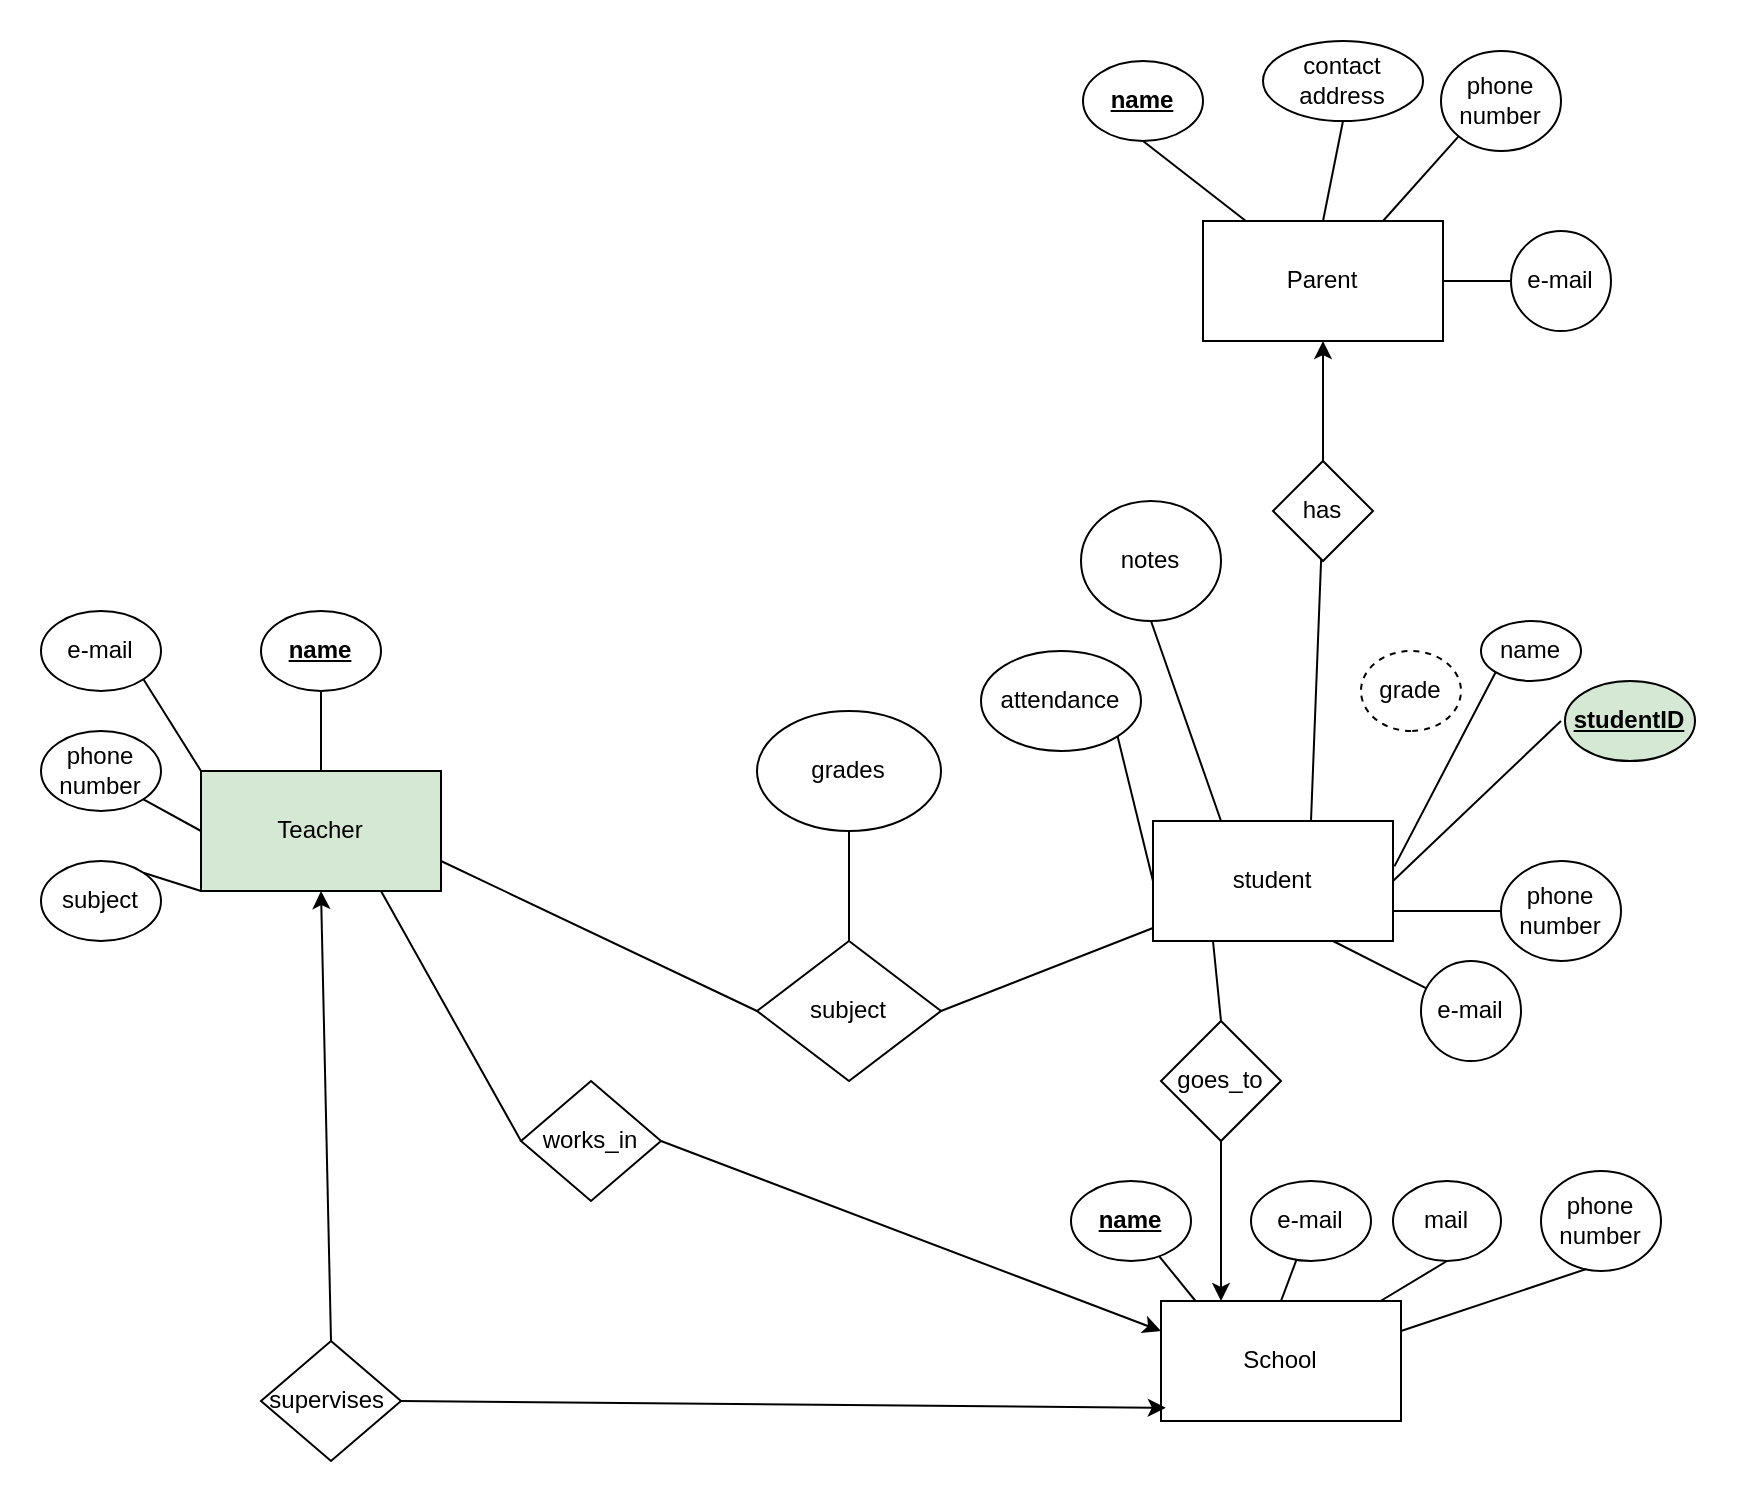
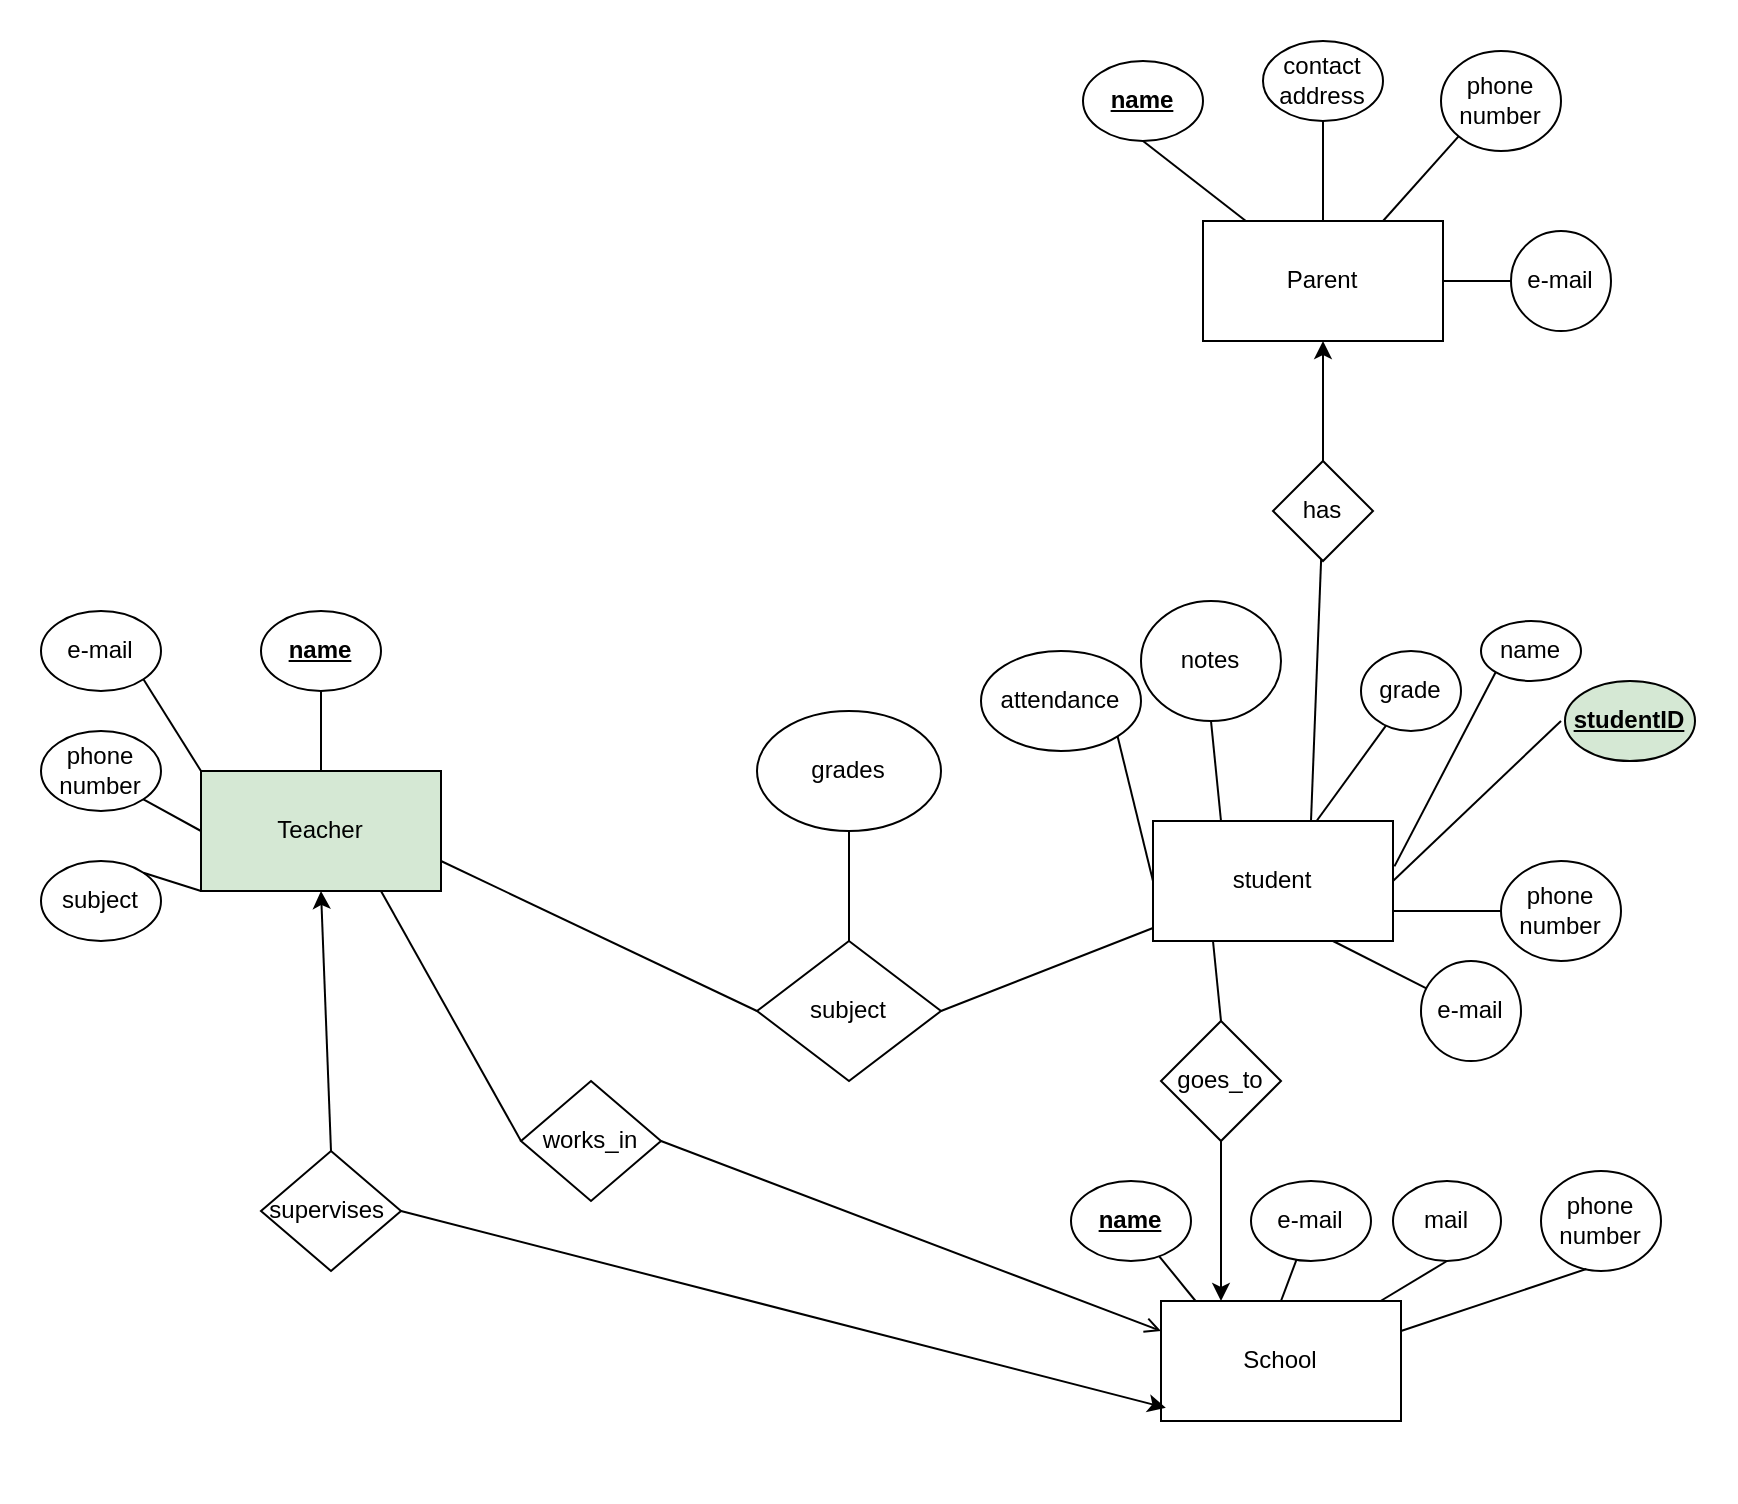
(1343, 81) -> (1323, 81)
(1151, 561) -> (1211, 661)
(1411, 691) -> (1411, 691)
none -> (1352, 773)
(1146, 1325) -> (1149, 1327)
(331, 1401) -> (331, 1211)
